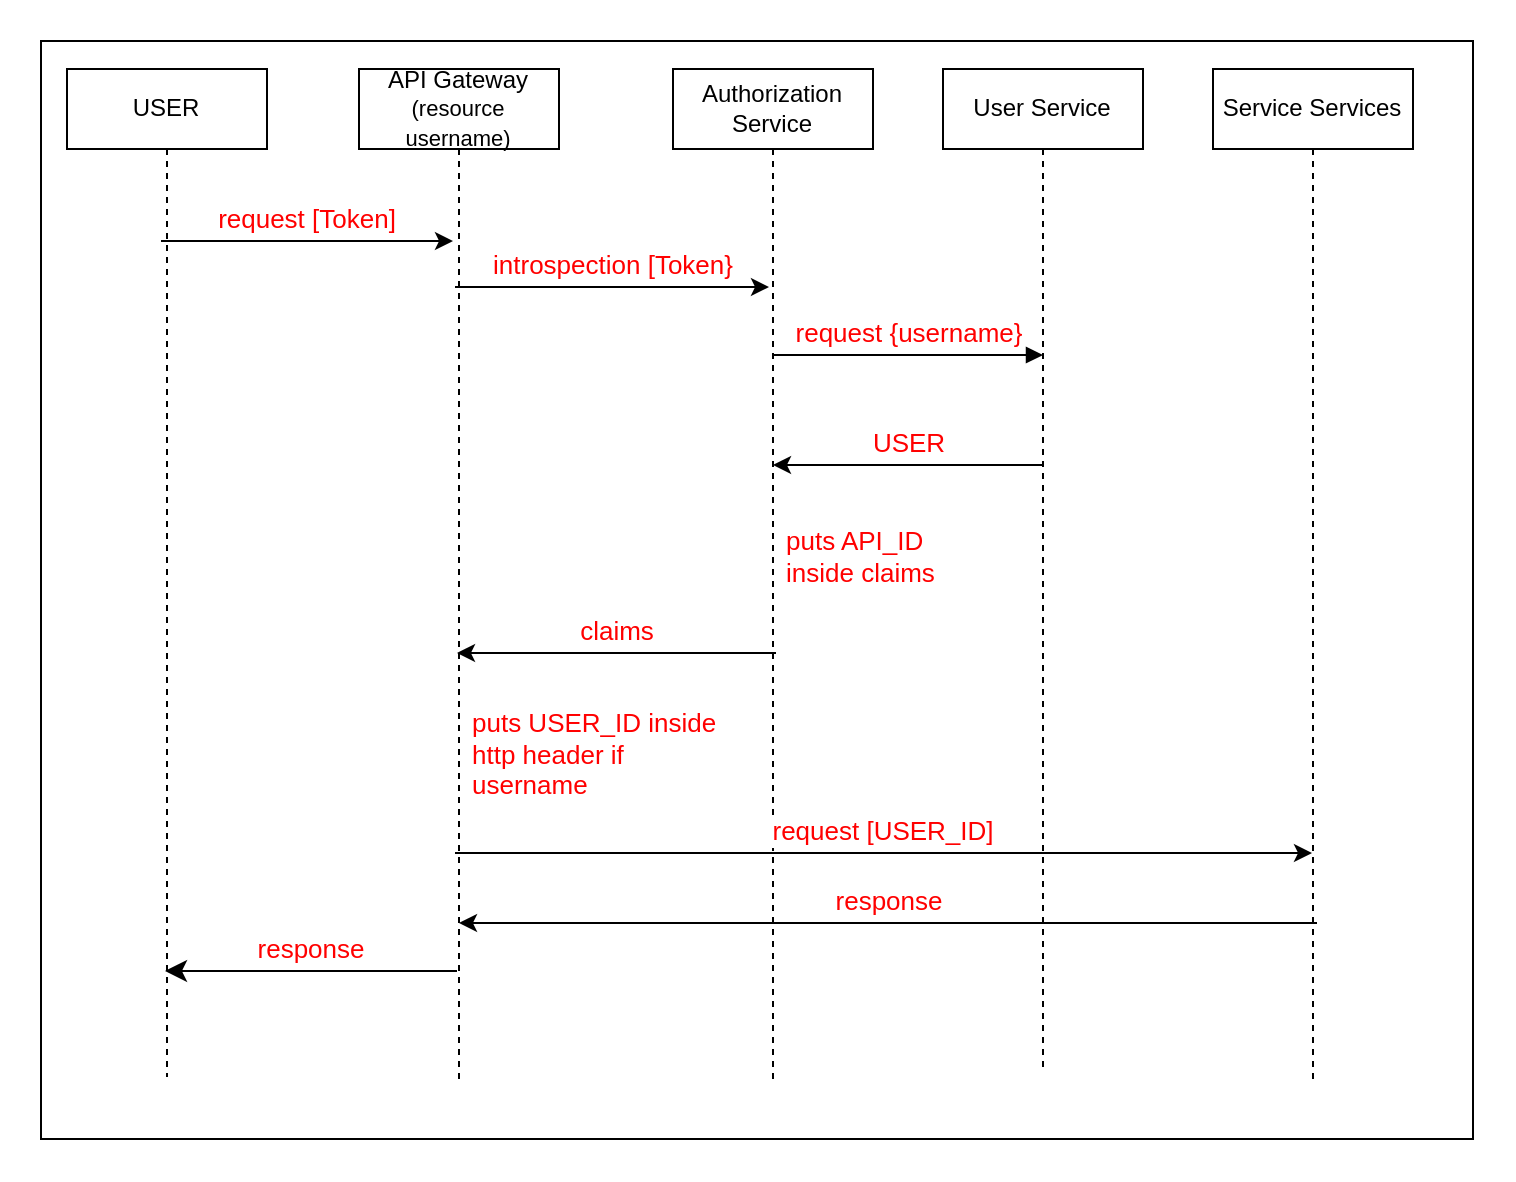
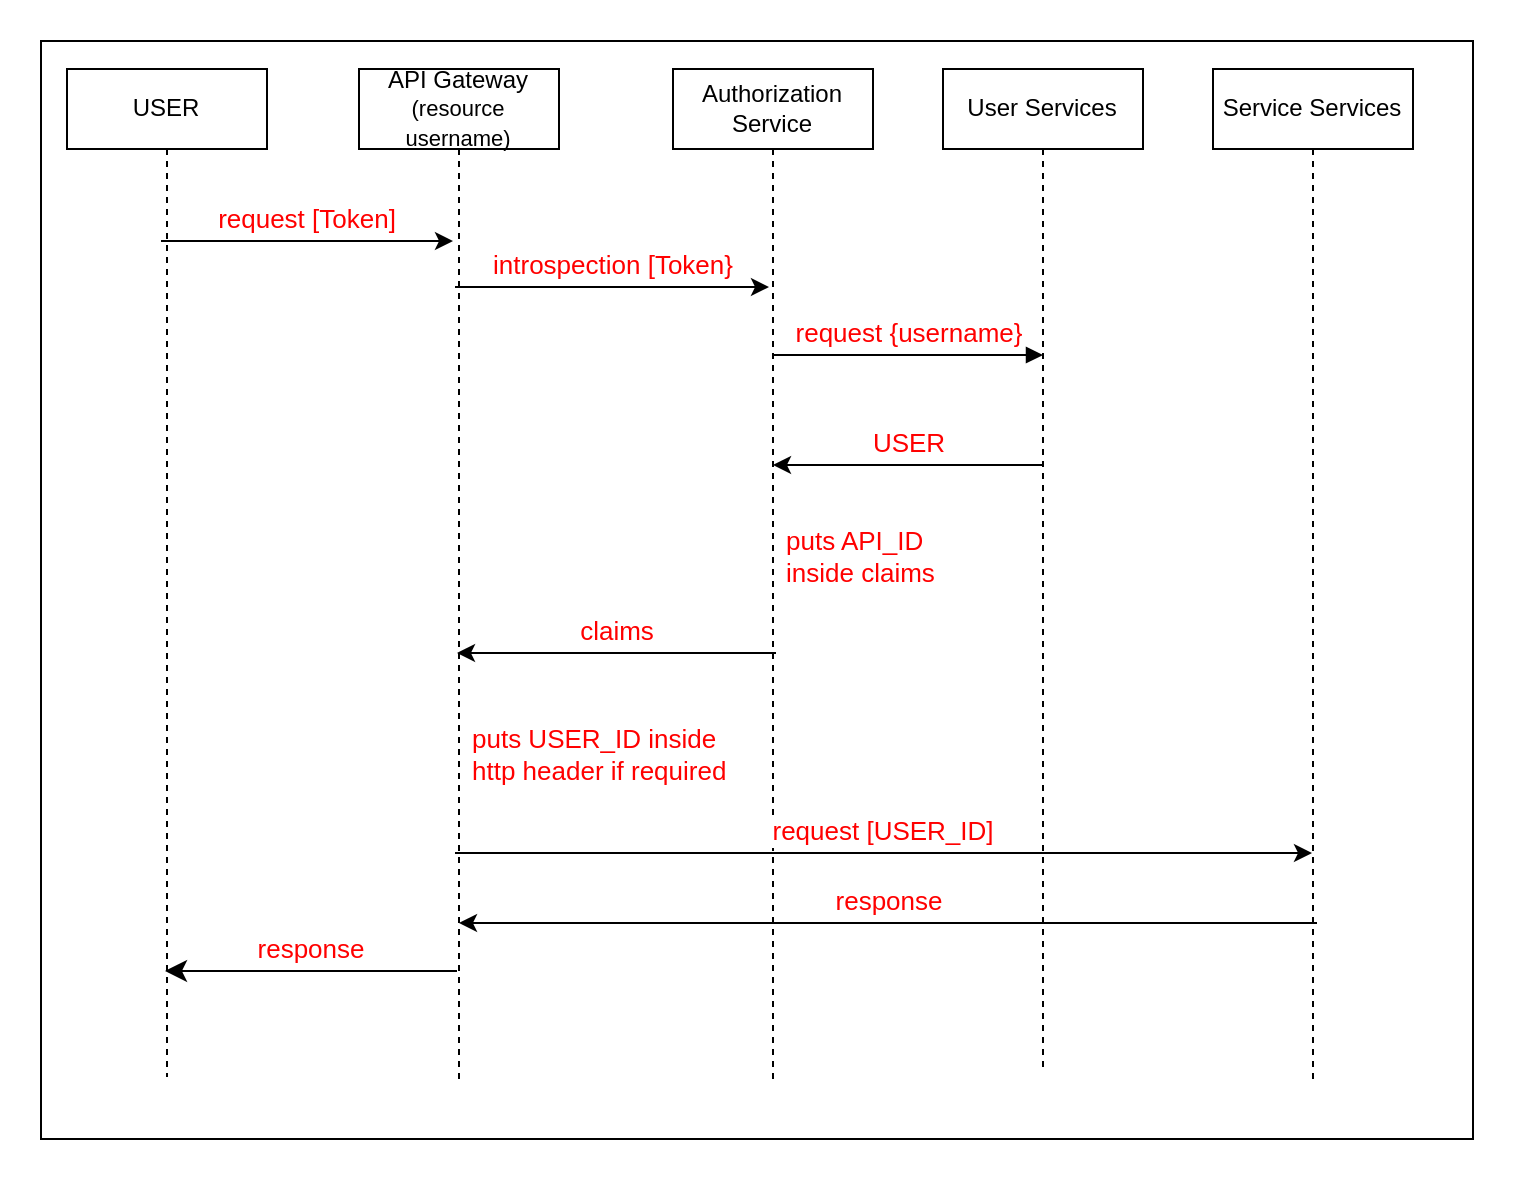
(1043, 109) -> (1043, 109)
(603, 755) -> (603, 755)
